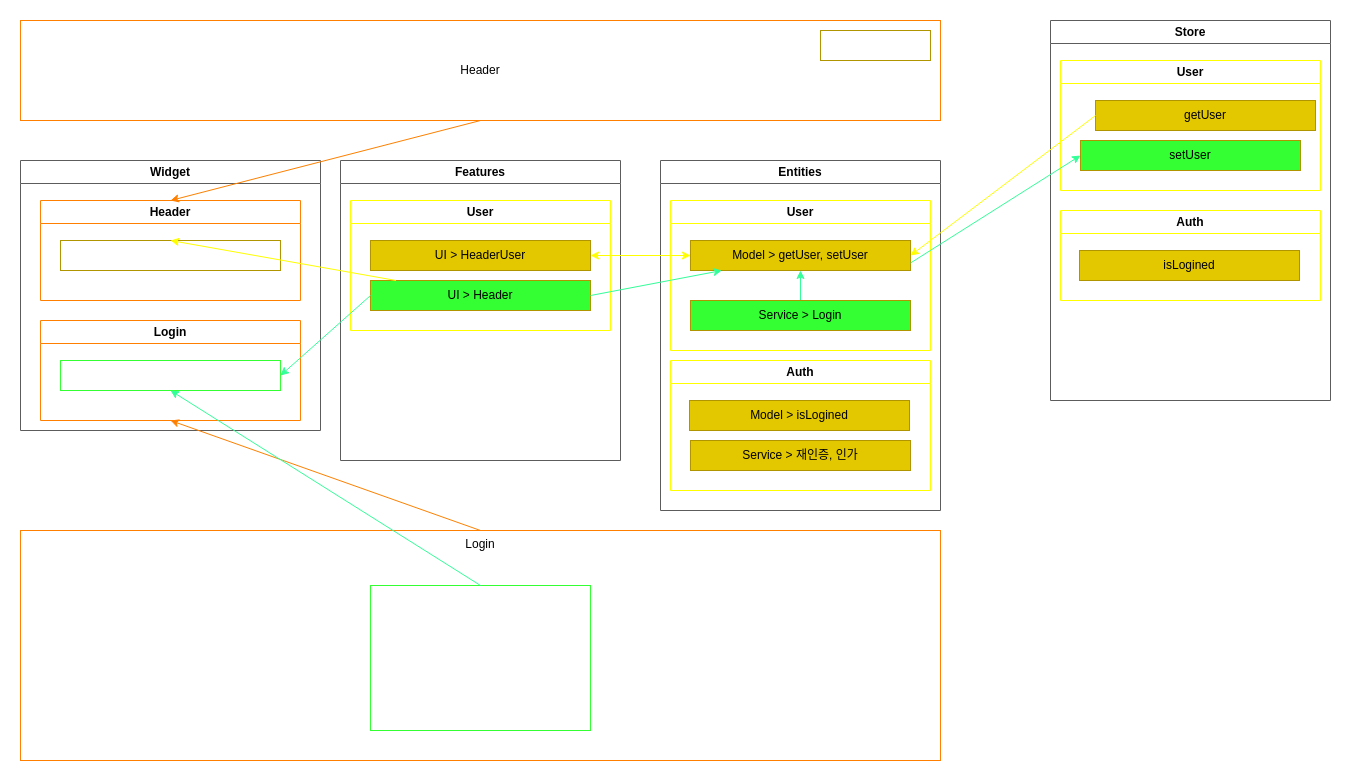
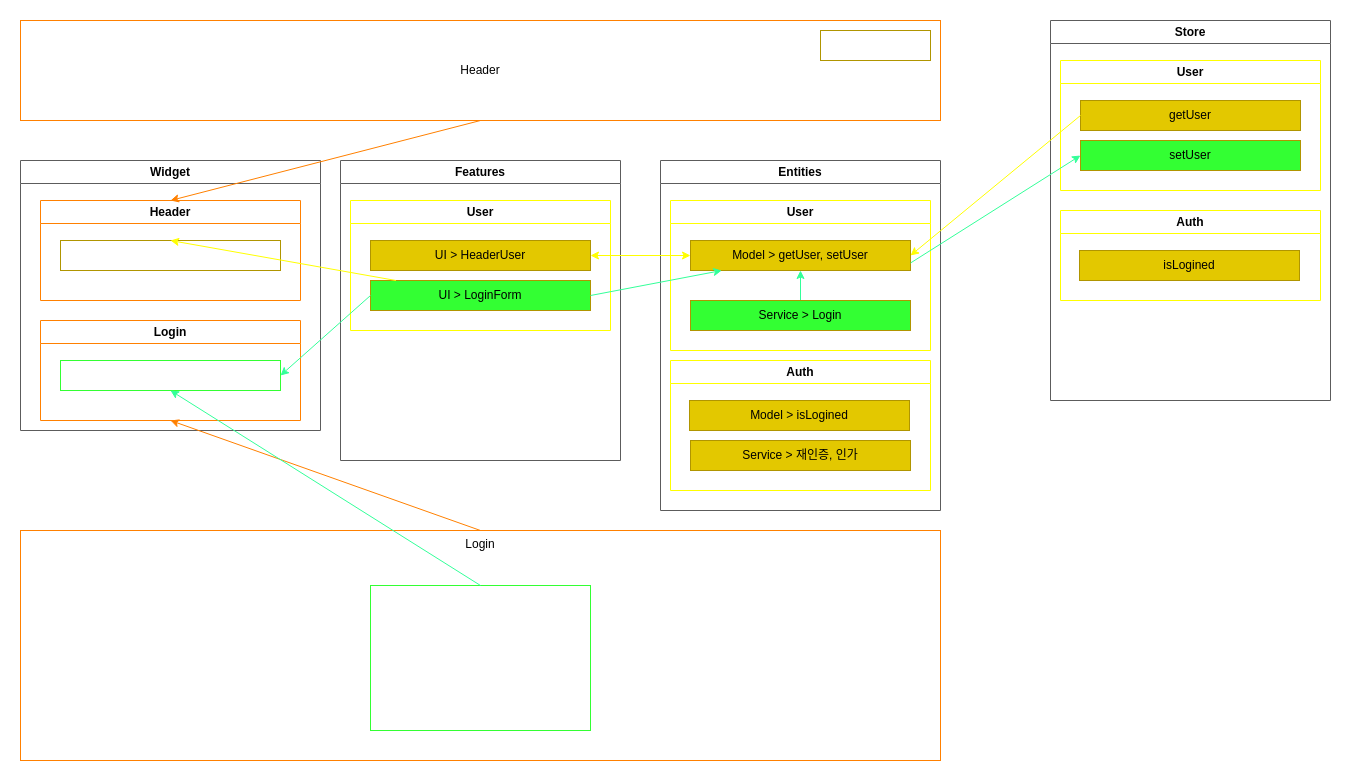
(1206, 116) -> (1191, 116)
(481, 296) -> (481, 296)
